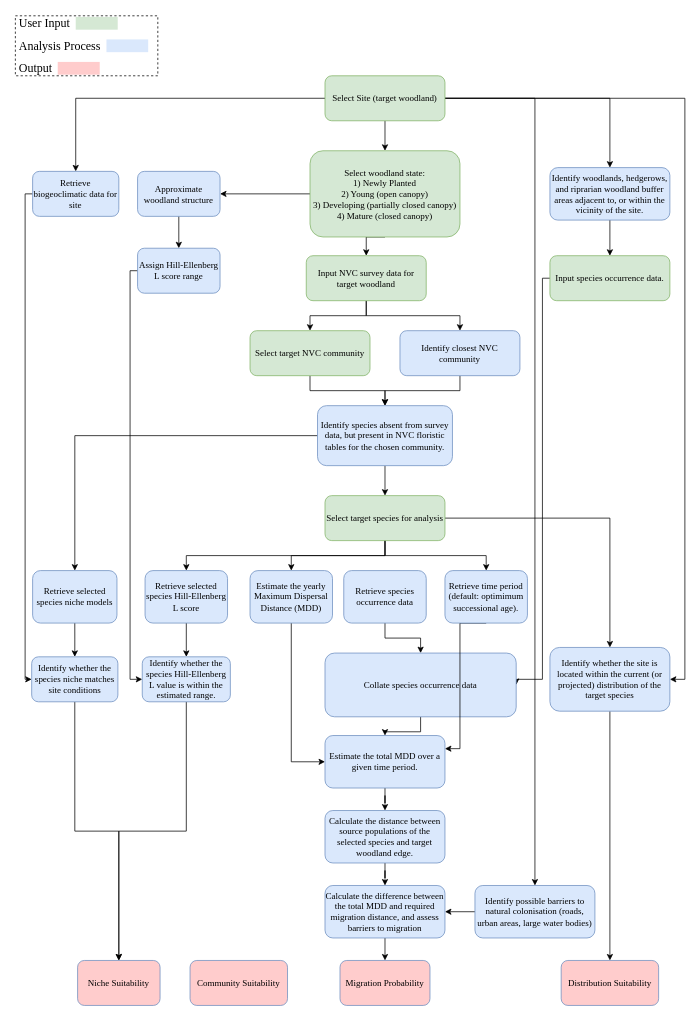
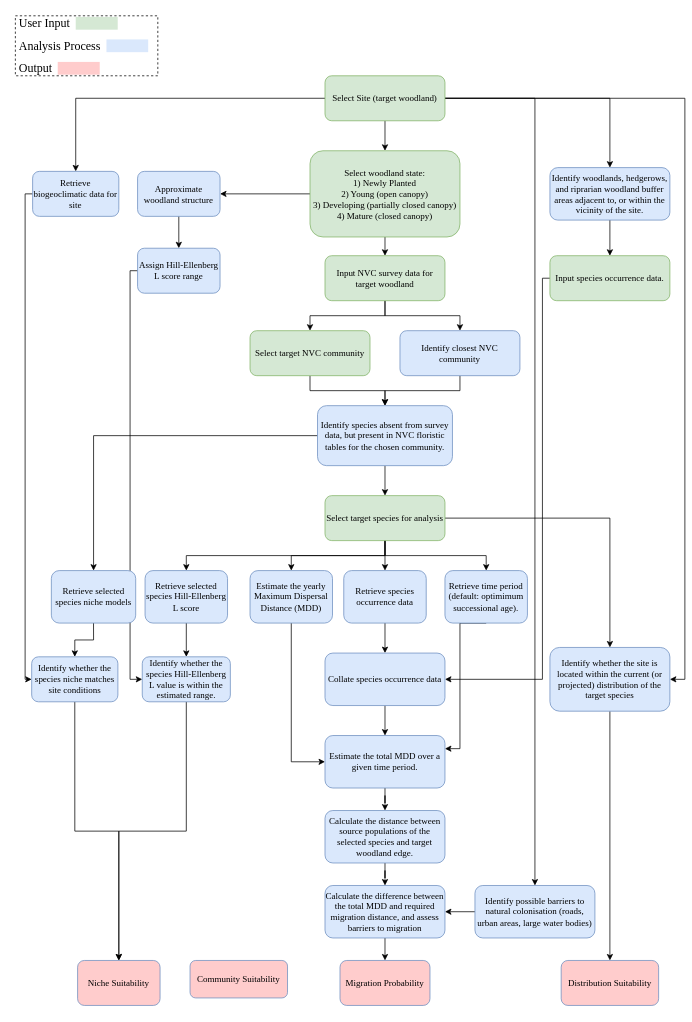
(366, 278) -> (385, 278)
none -> (385, 564)
(75, 597) -> (94, 597)
(421, 685) -> (385, 679)
(239, 983) -> (239, 979)
